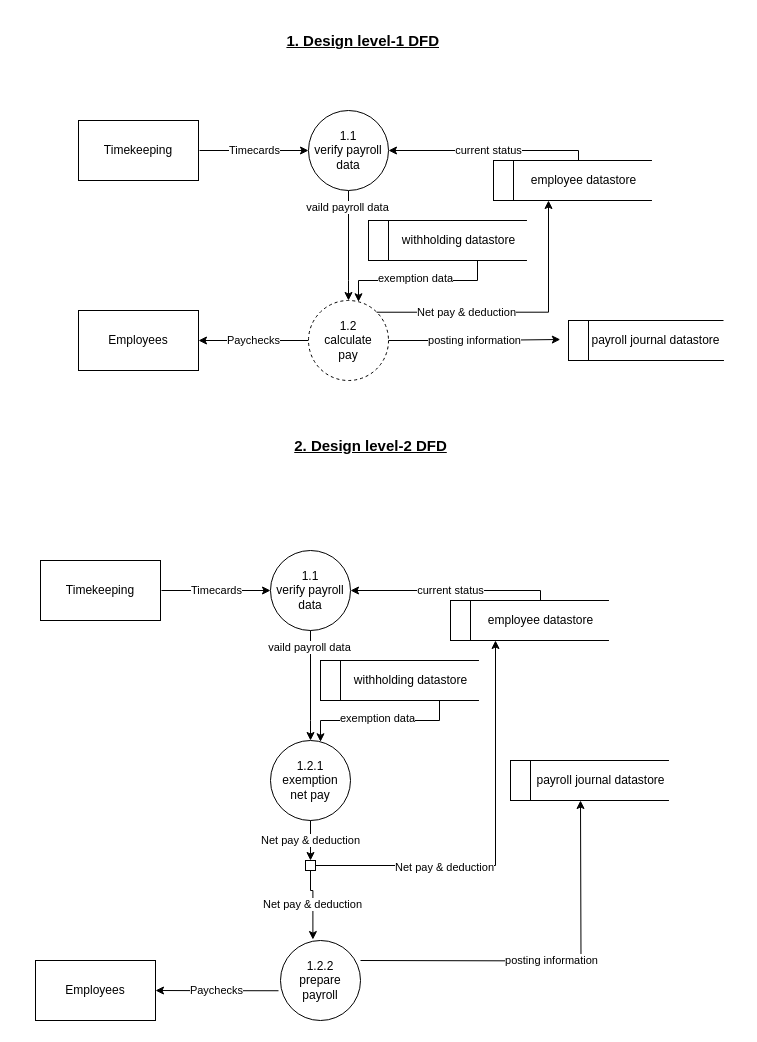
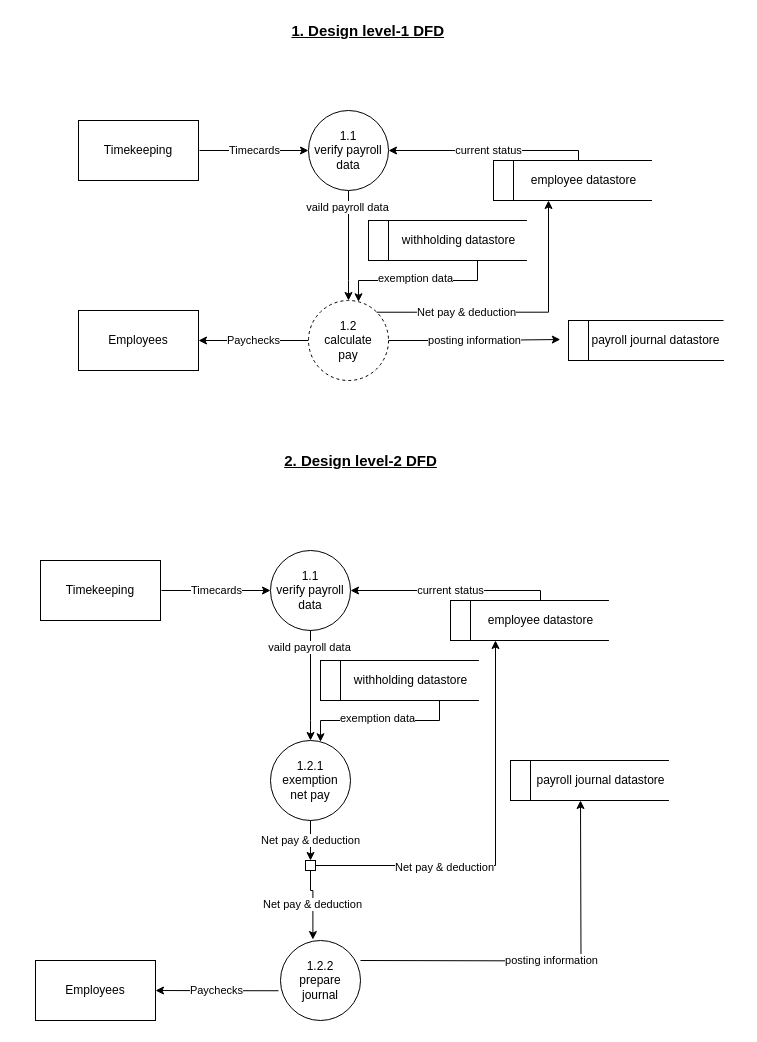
(356, 41) -> (361, 31)
(371, 446) -> (361, 461)
(321, 981) -> (321, 981)
